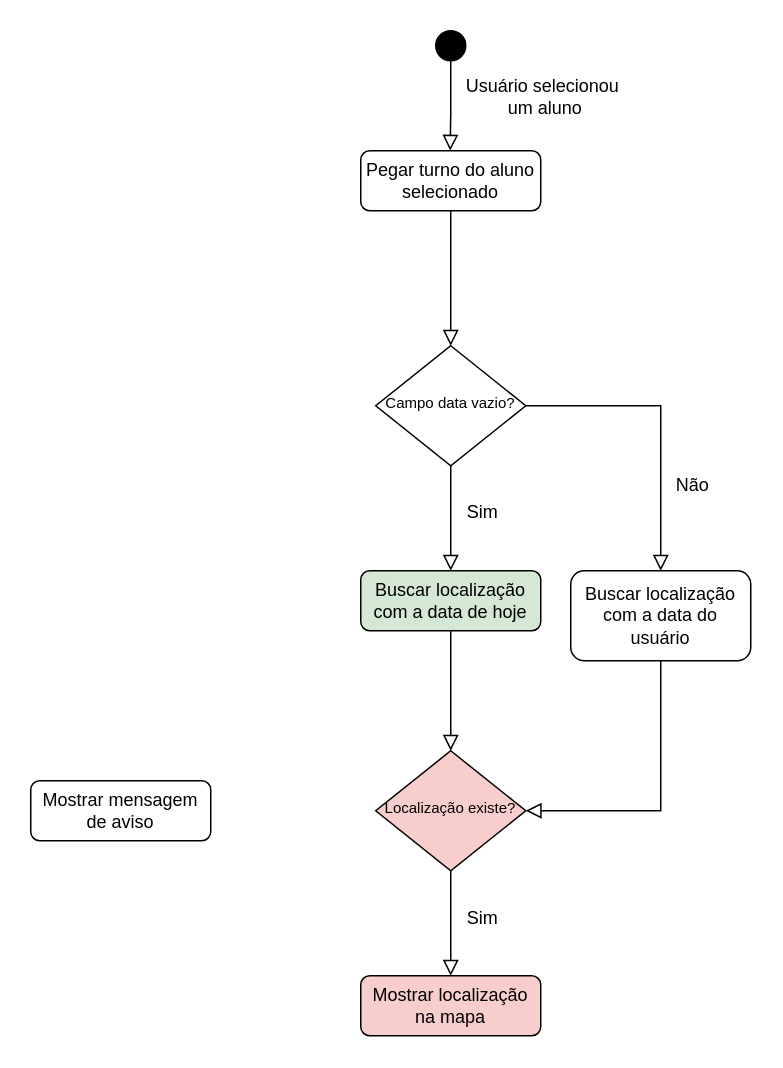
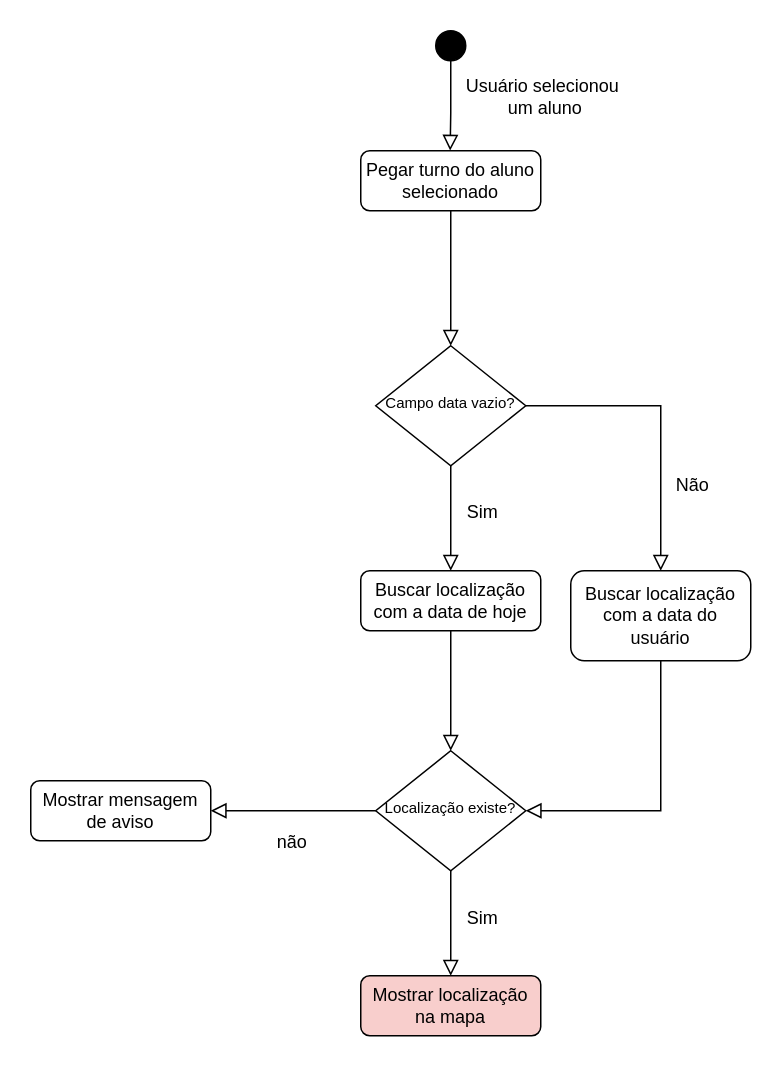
(451, 601) -> (451, 601)
none -> (301, 811)
(451, 811) -> (451, 811)
